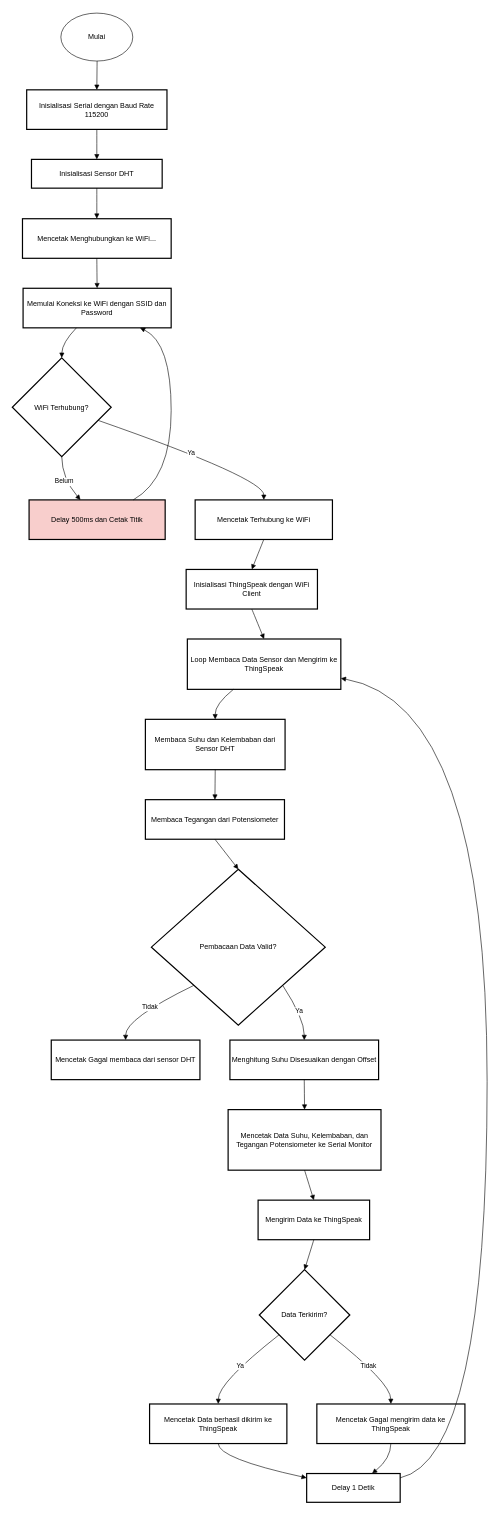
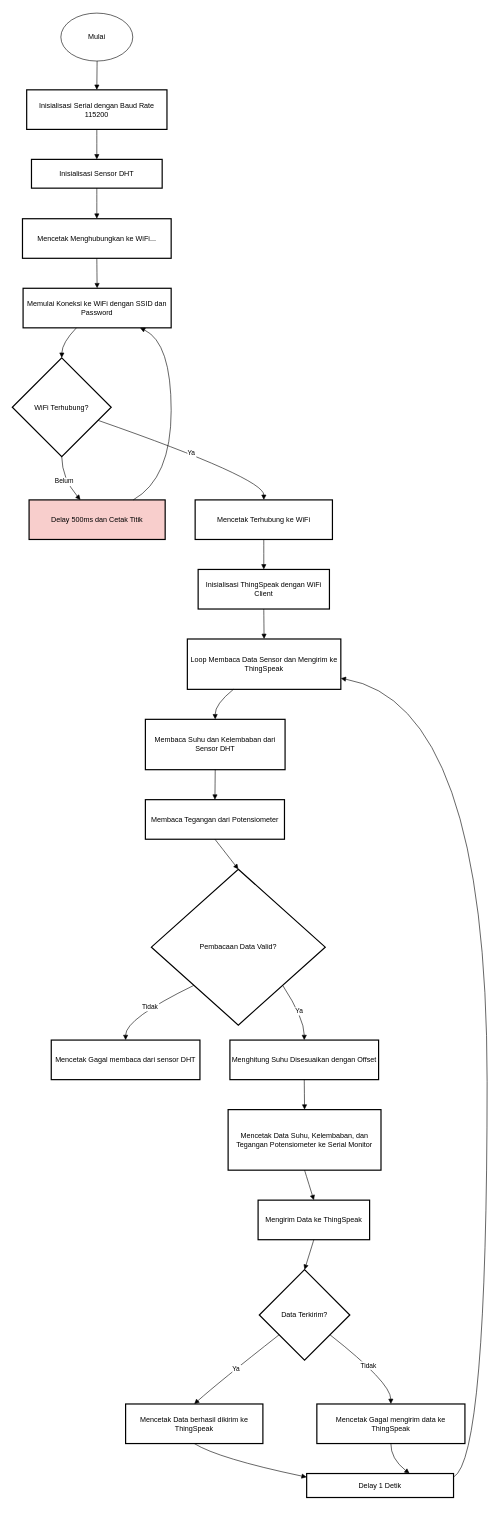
(252, 589) -> (264, 589)
(218, 1424) -> (194, 1424)
(354, 1488) -> (380, 1486)
